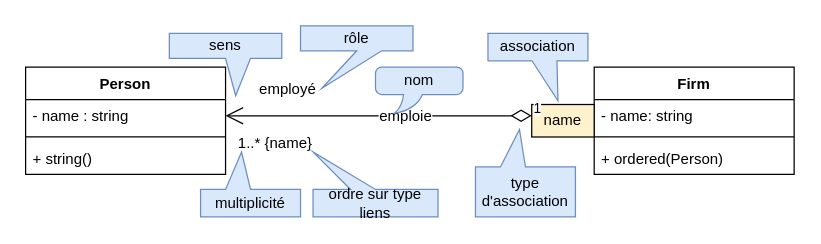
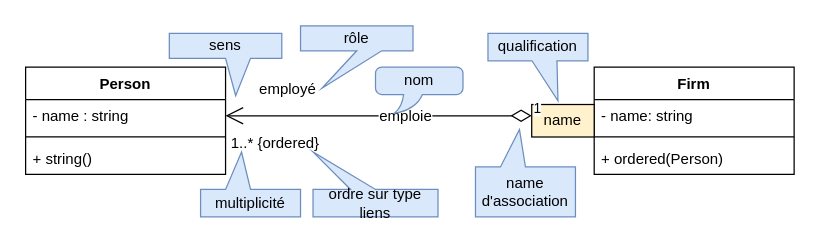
(538, 47) -> (538, 47)
(275, 143) -> (275, 143)
(526, 192) -> (526, 192)
